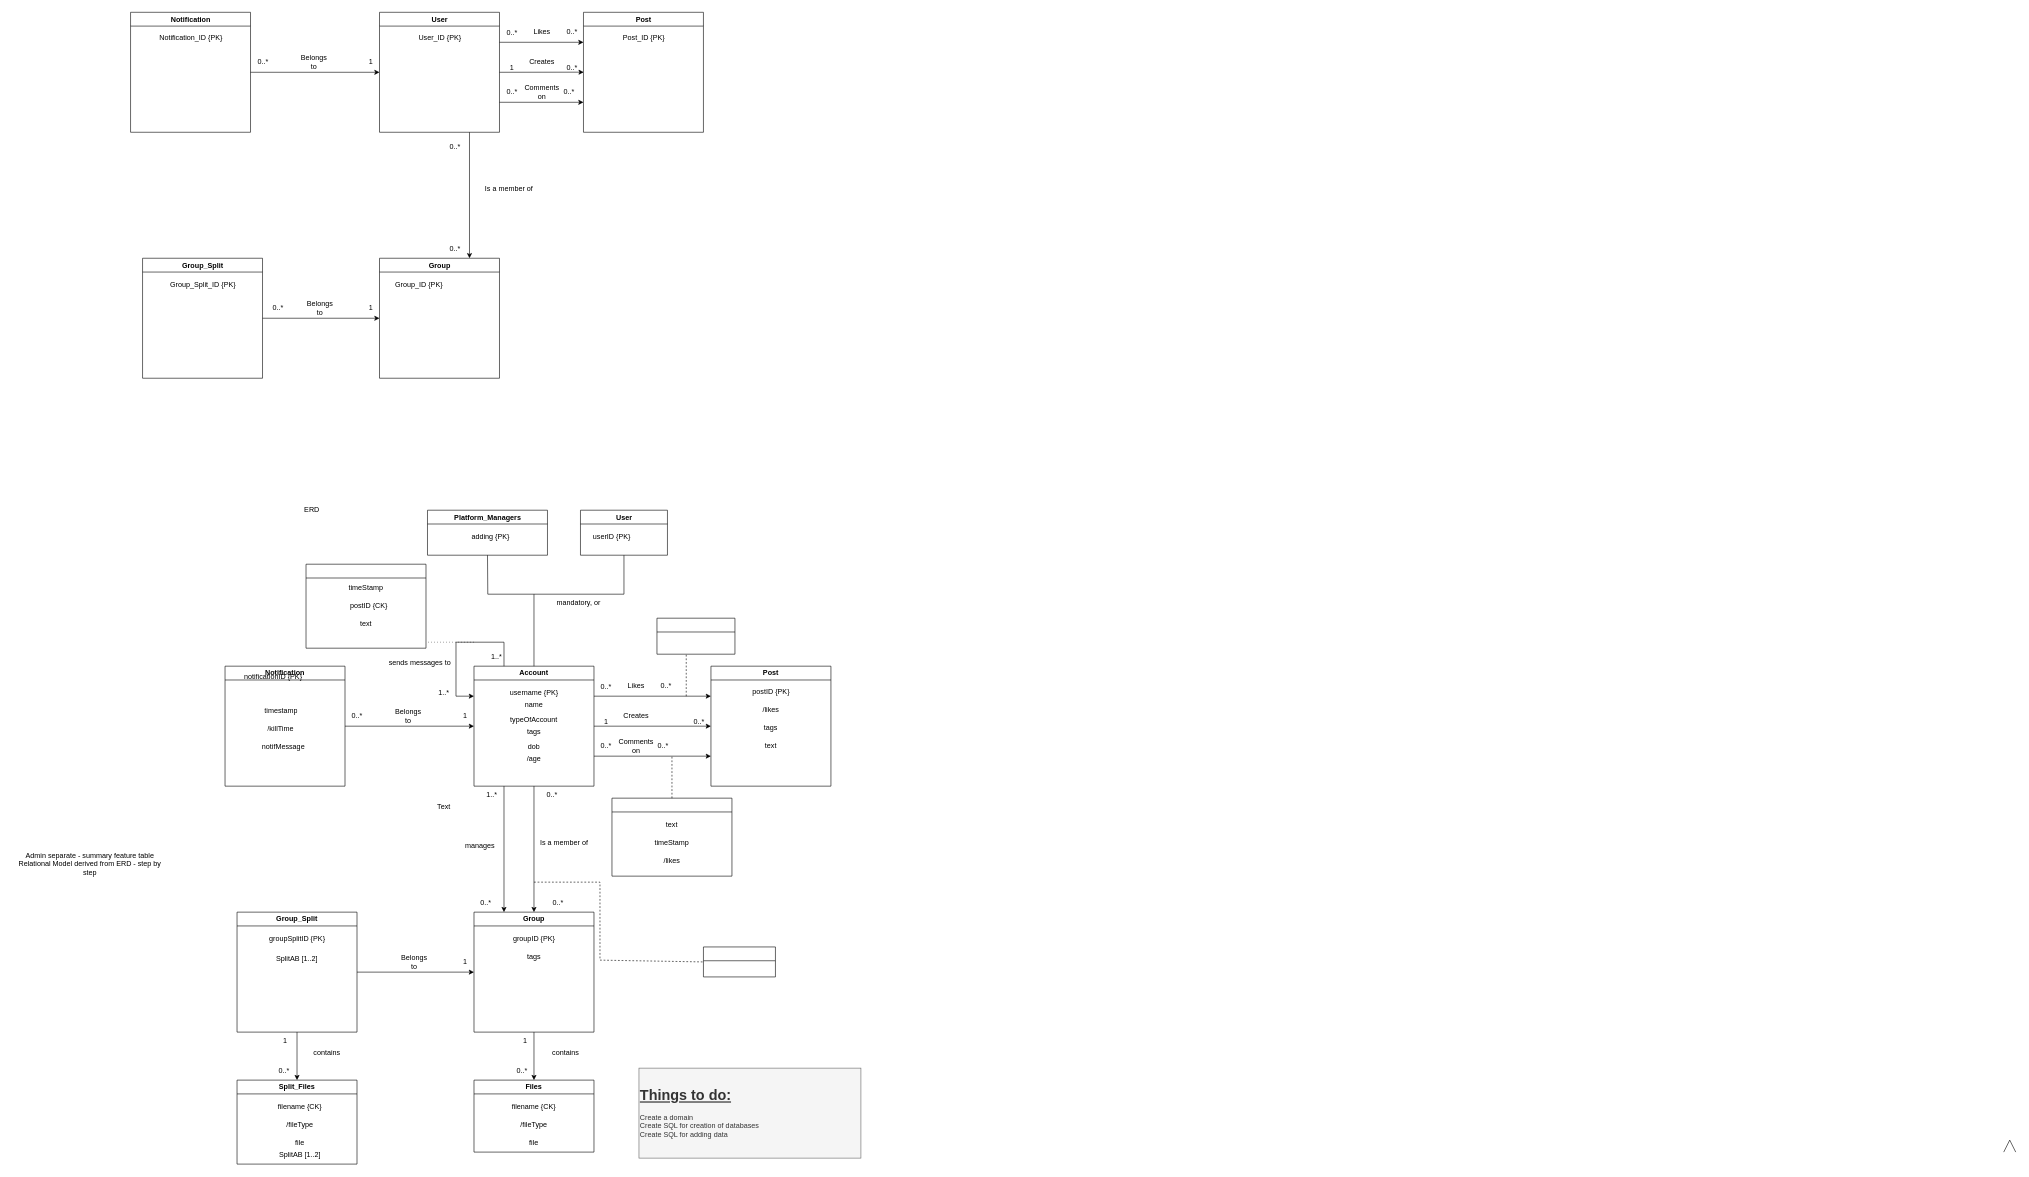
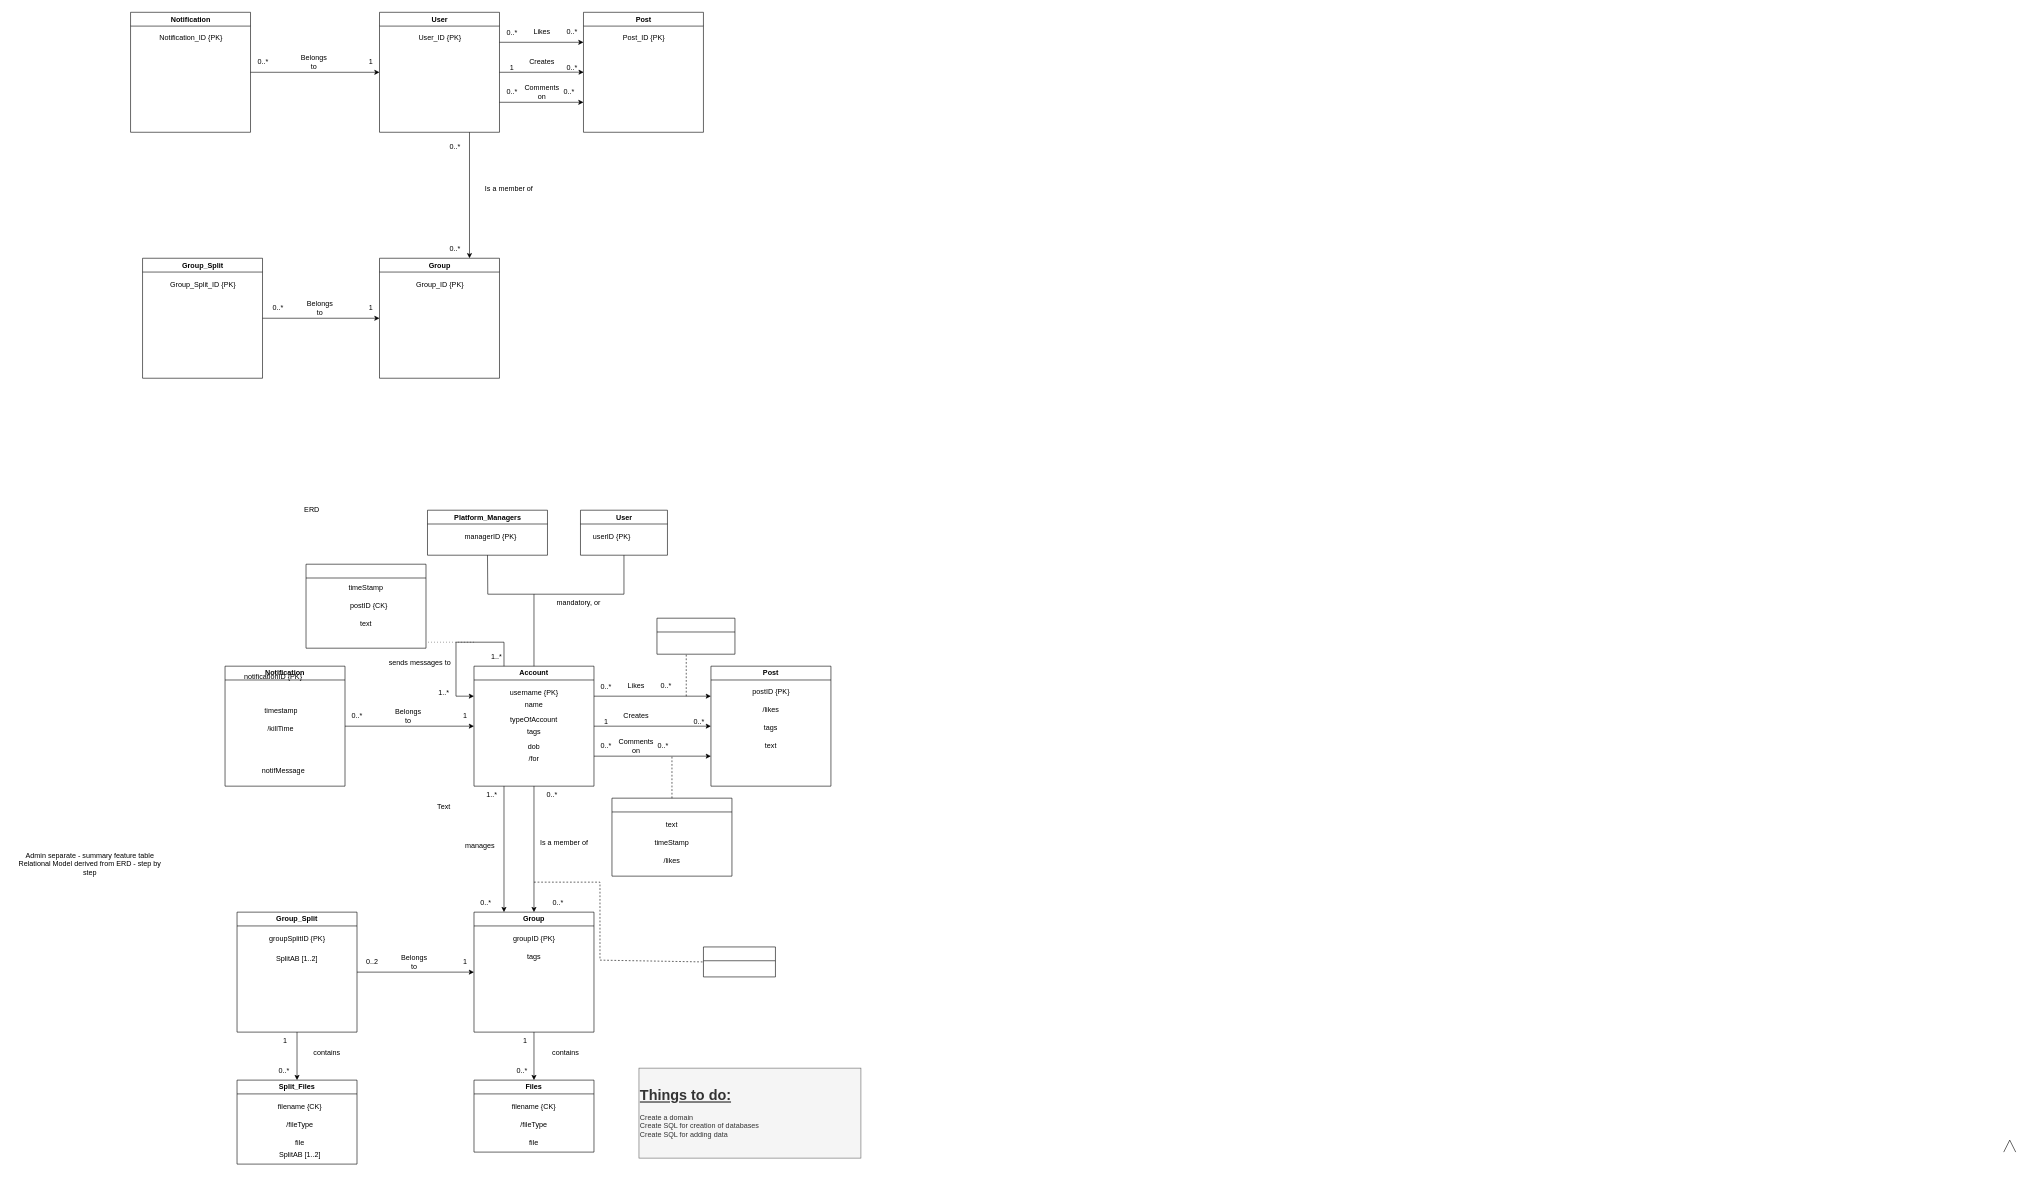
(418, 285) -> (439, 285)
(491, 537) -> (491, 537)
(283, 747) -> (283, 771)
(534, 759) -> (534, 759)
none -> (372, 962)
